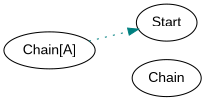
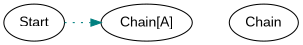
(109, 36) -> (78, 23)
